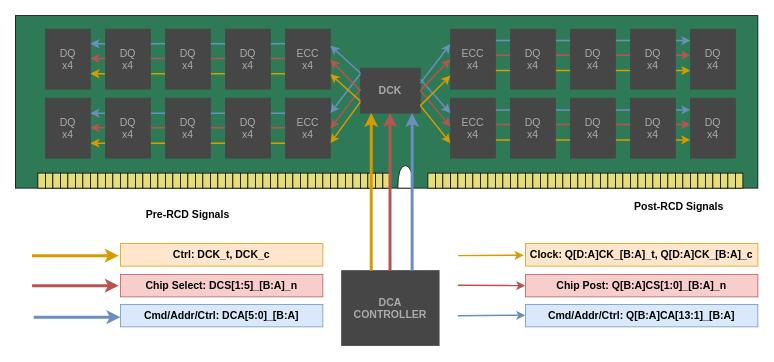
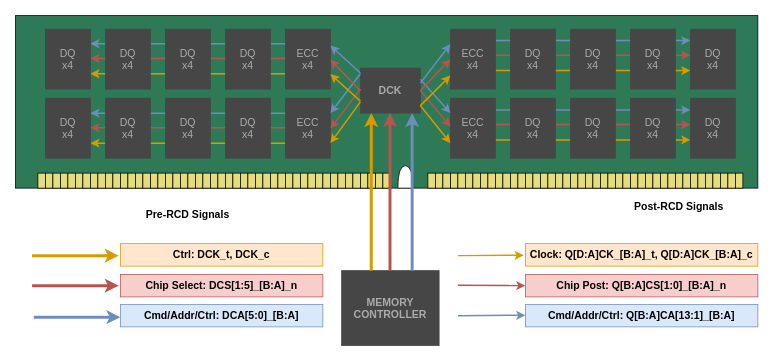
(390, 308) -> (390, 308)
